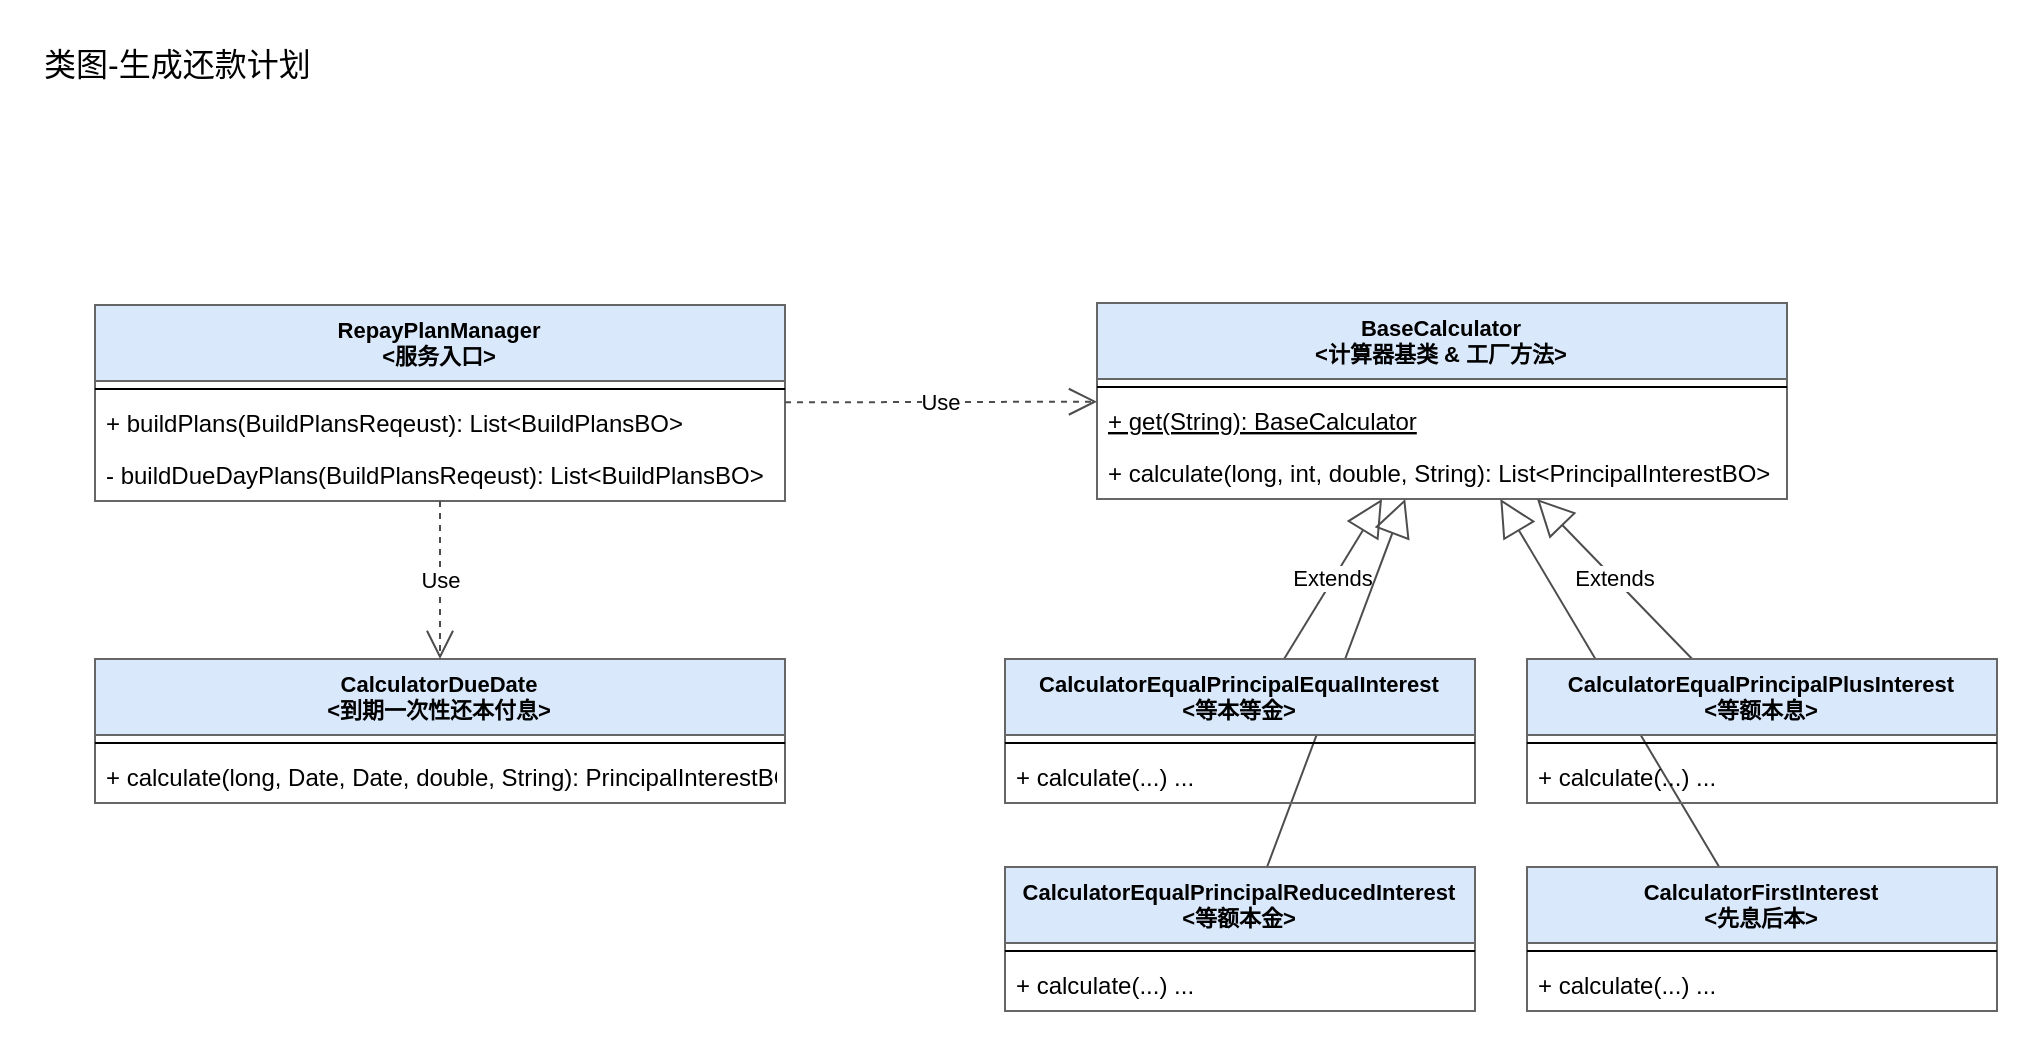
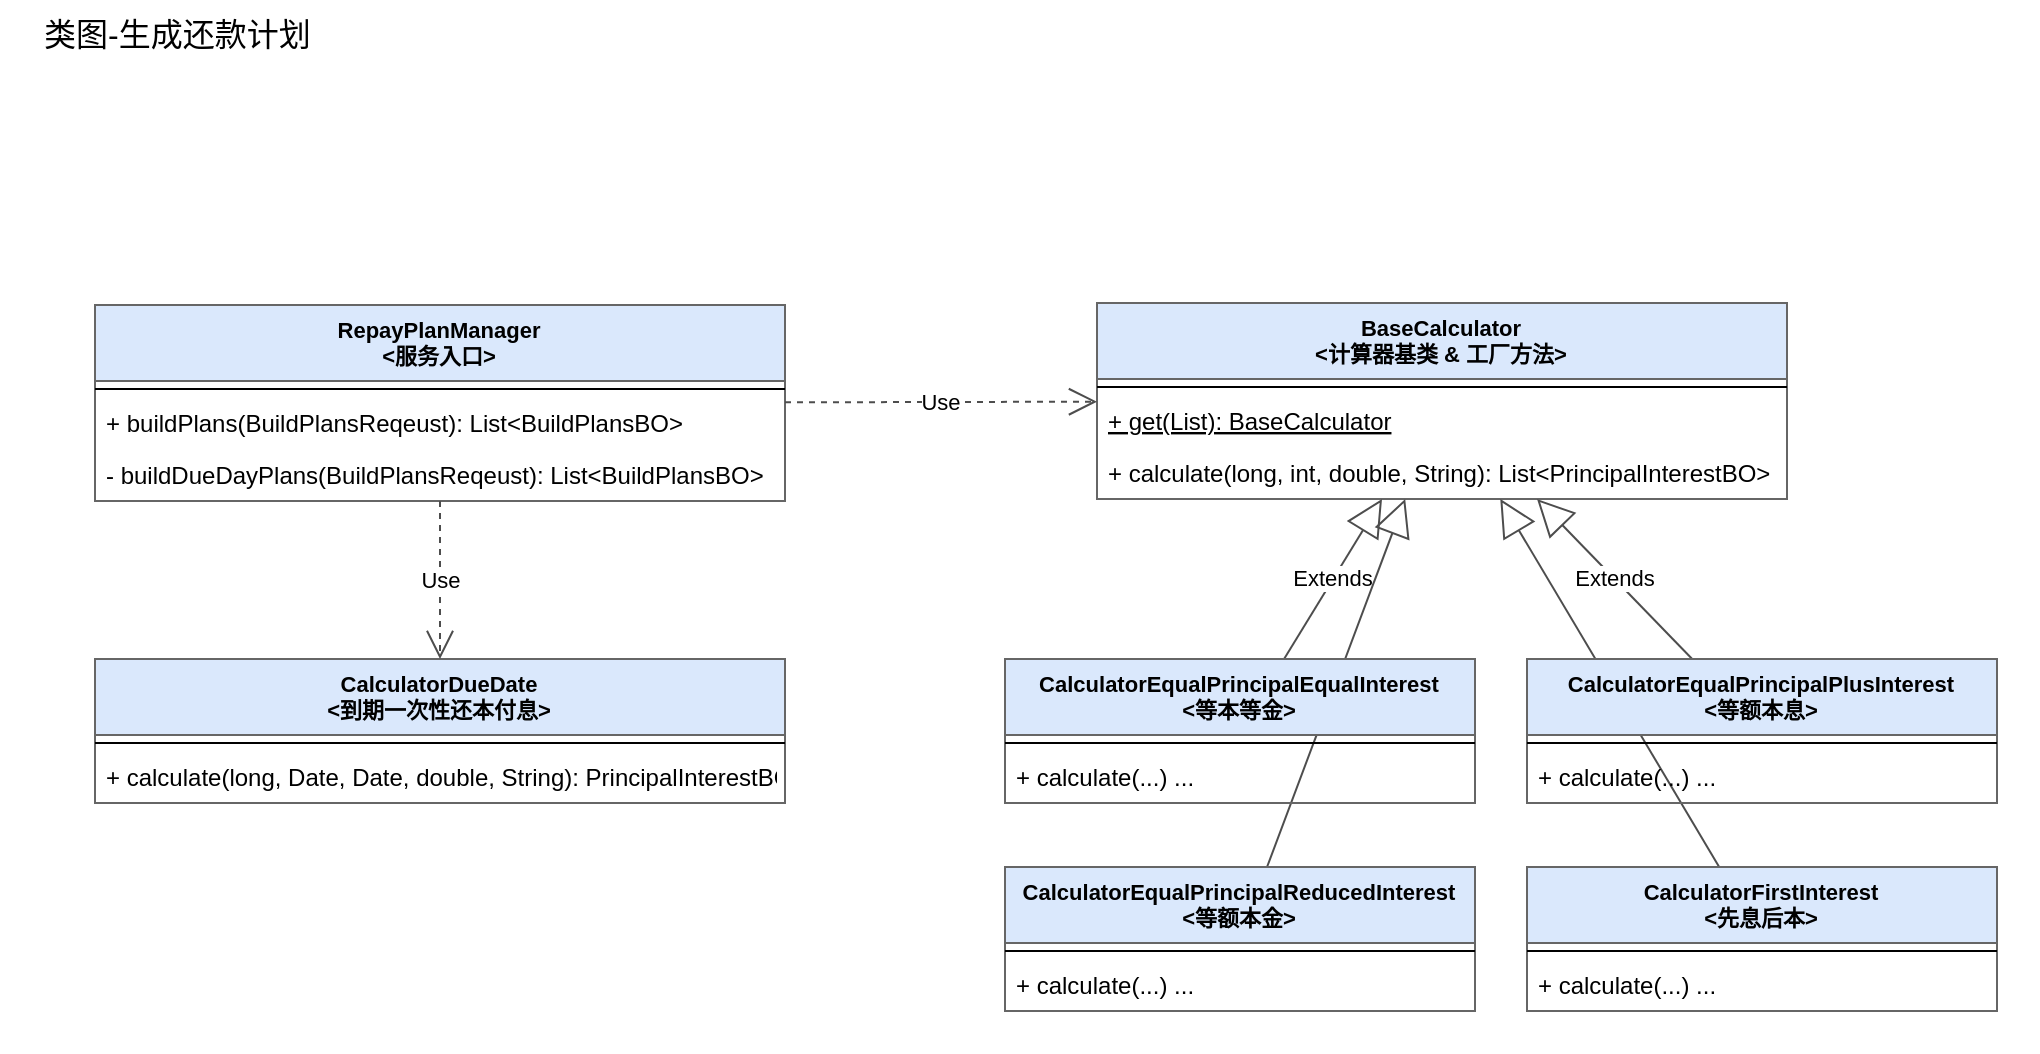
(184, 60) -> (184, 30)
(1284, 422) -> (1271, 422)
